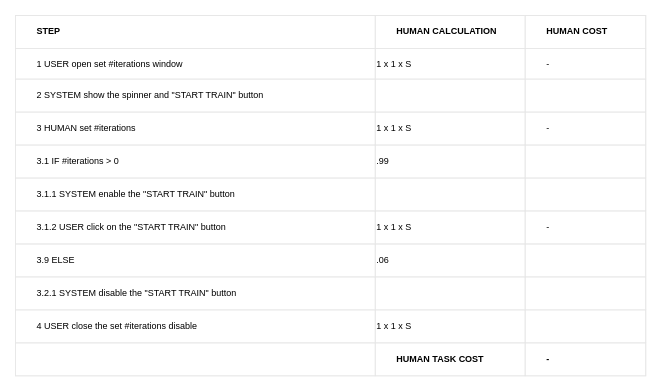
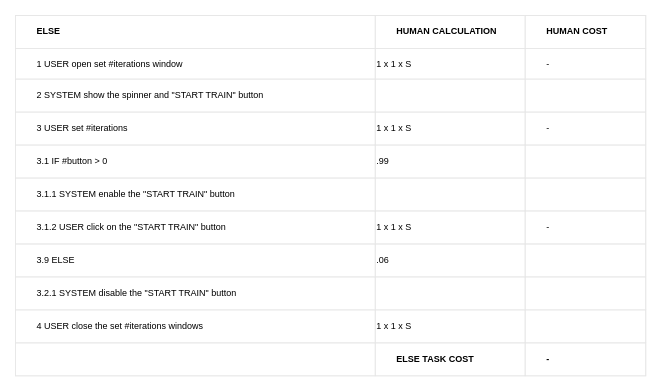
(27, 32) -> (27, 32)
(69, 129) -> (66, 129)
(64, 162) -> (56, 162)
(105, 327) -> (106, 327)
(412, 360) -> (410, 360)
